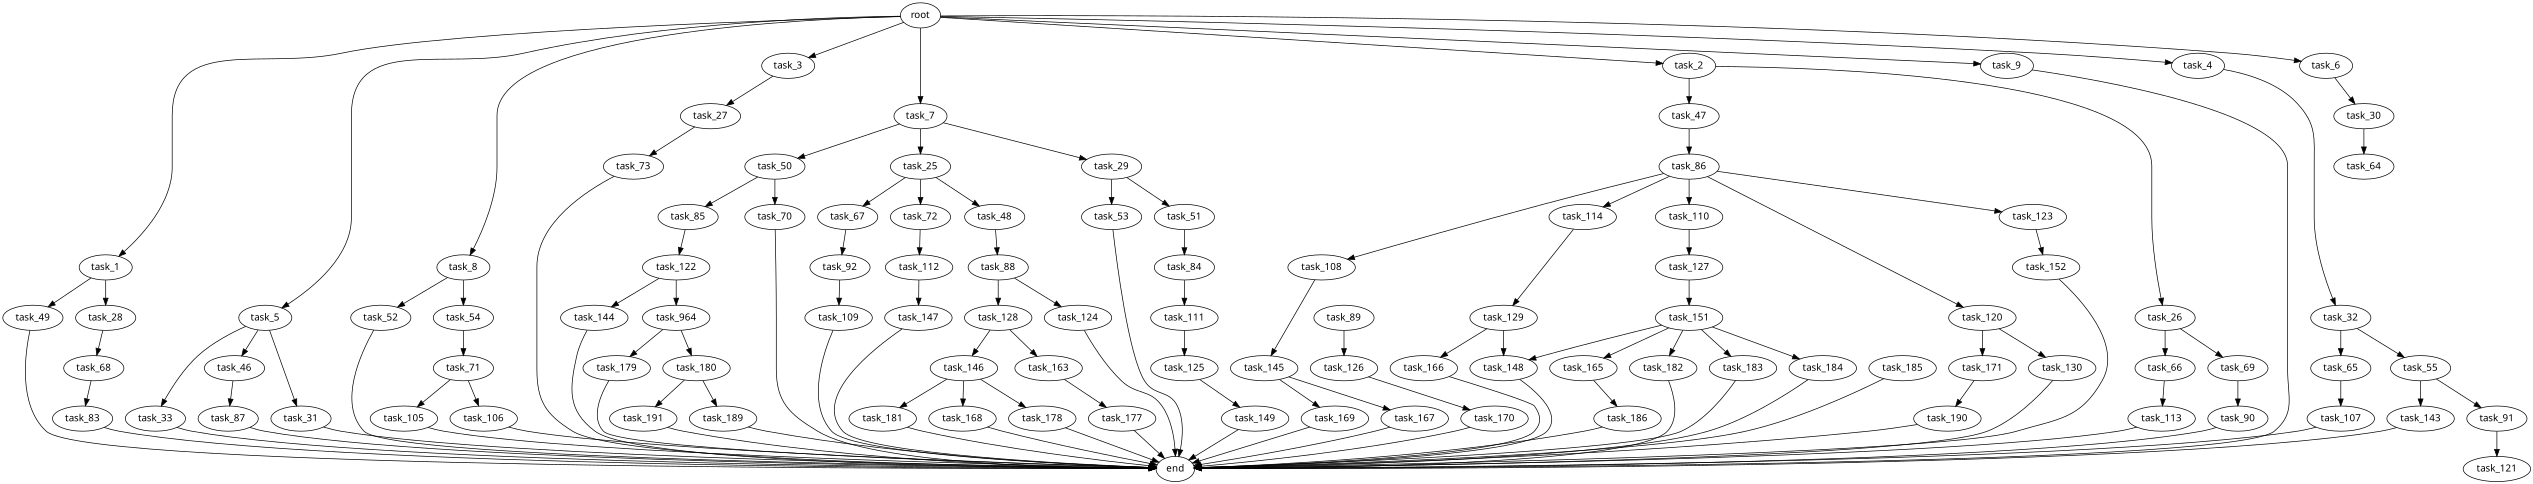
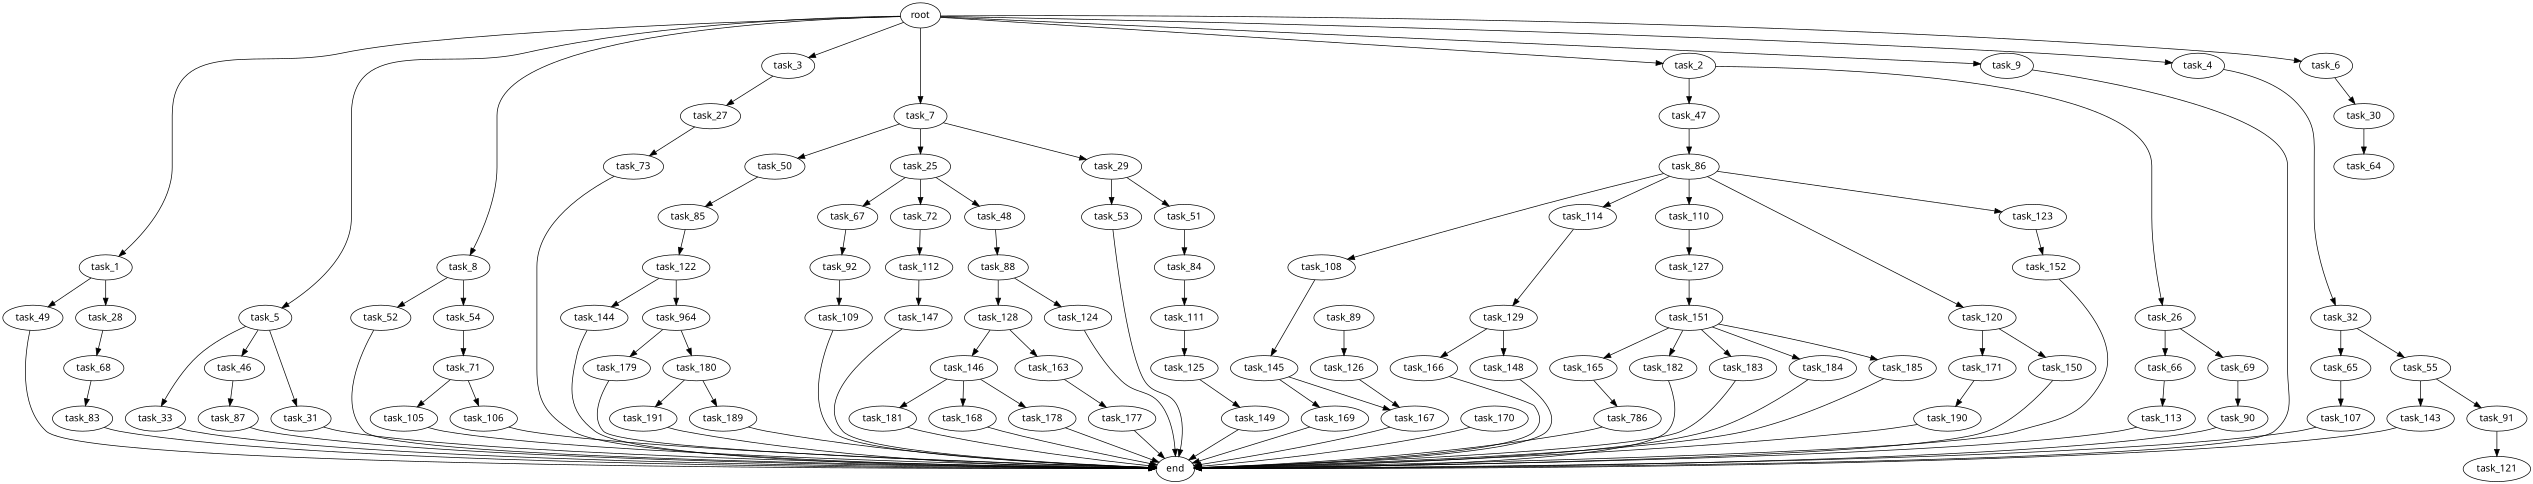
(775, 217) -> none
(1599, 341) -> (1795, 340)
(2062, 368) -> (2062, 368)
(1416, 392) -> (1376, 391)
(1628, 419) -> (1628, 419)
